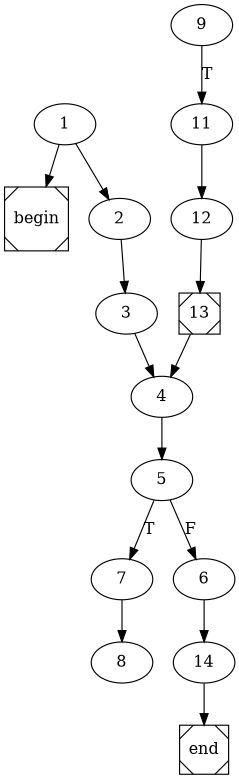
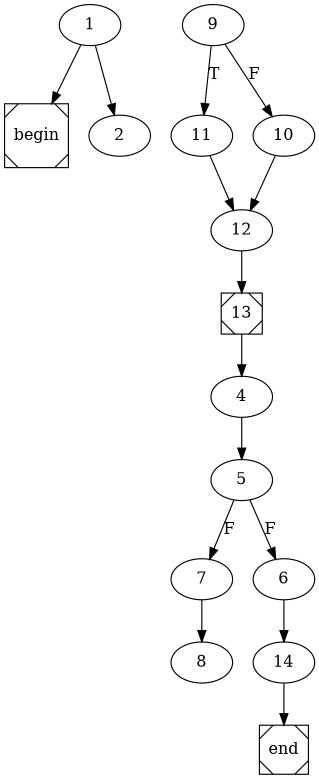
none -> (284, 136)
(127, 314) -> none
(149, 530) -> (229, 530)
